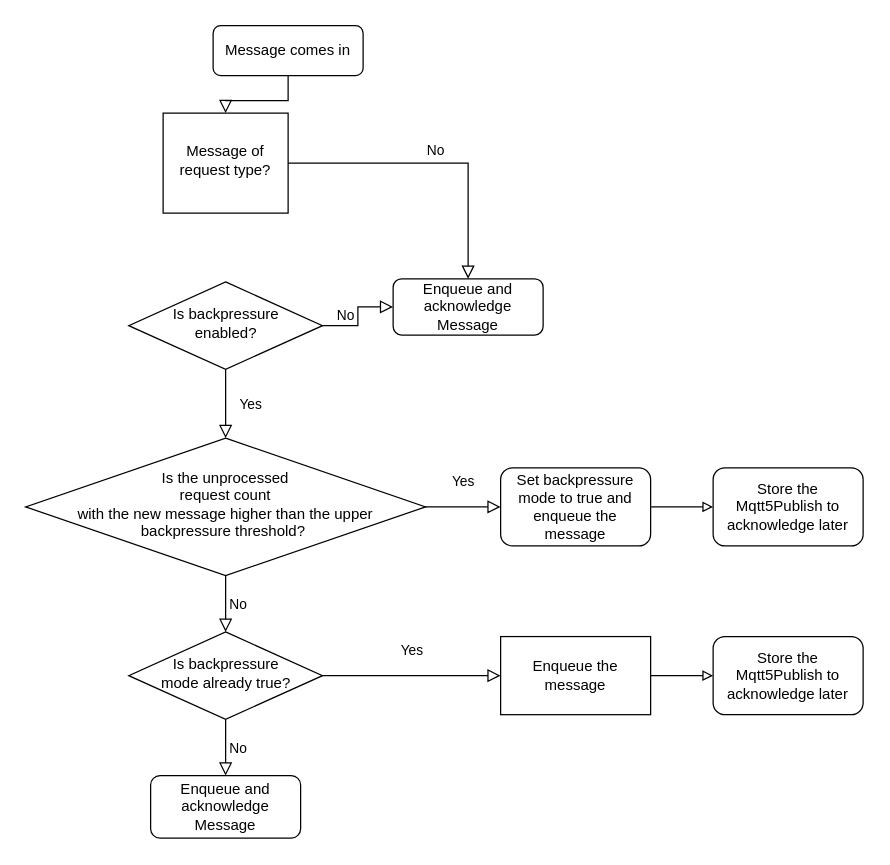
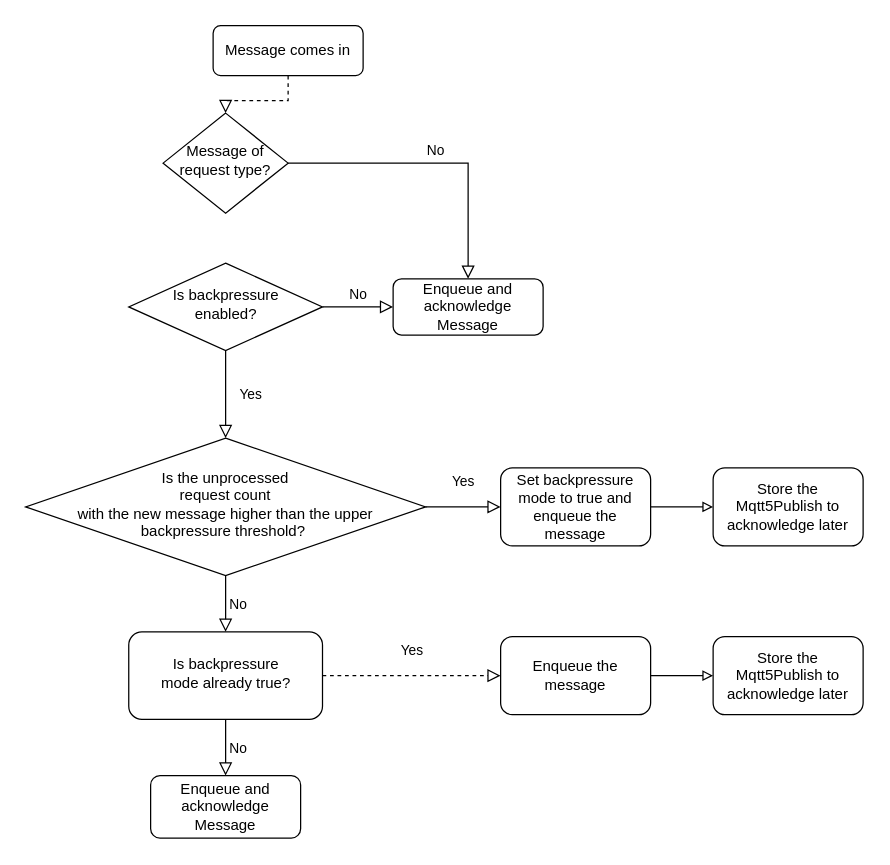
(271, 101) -> (271, 101)
(226, 163) -> (226, 163)
(226, 326) -> (226, 307)
(226, 676) -> (226, 676)
(405, 676) -> (405, 676)
(576, 676) -> (576, 676)
